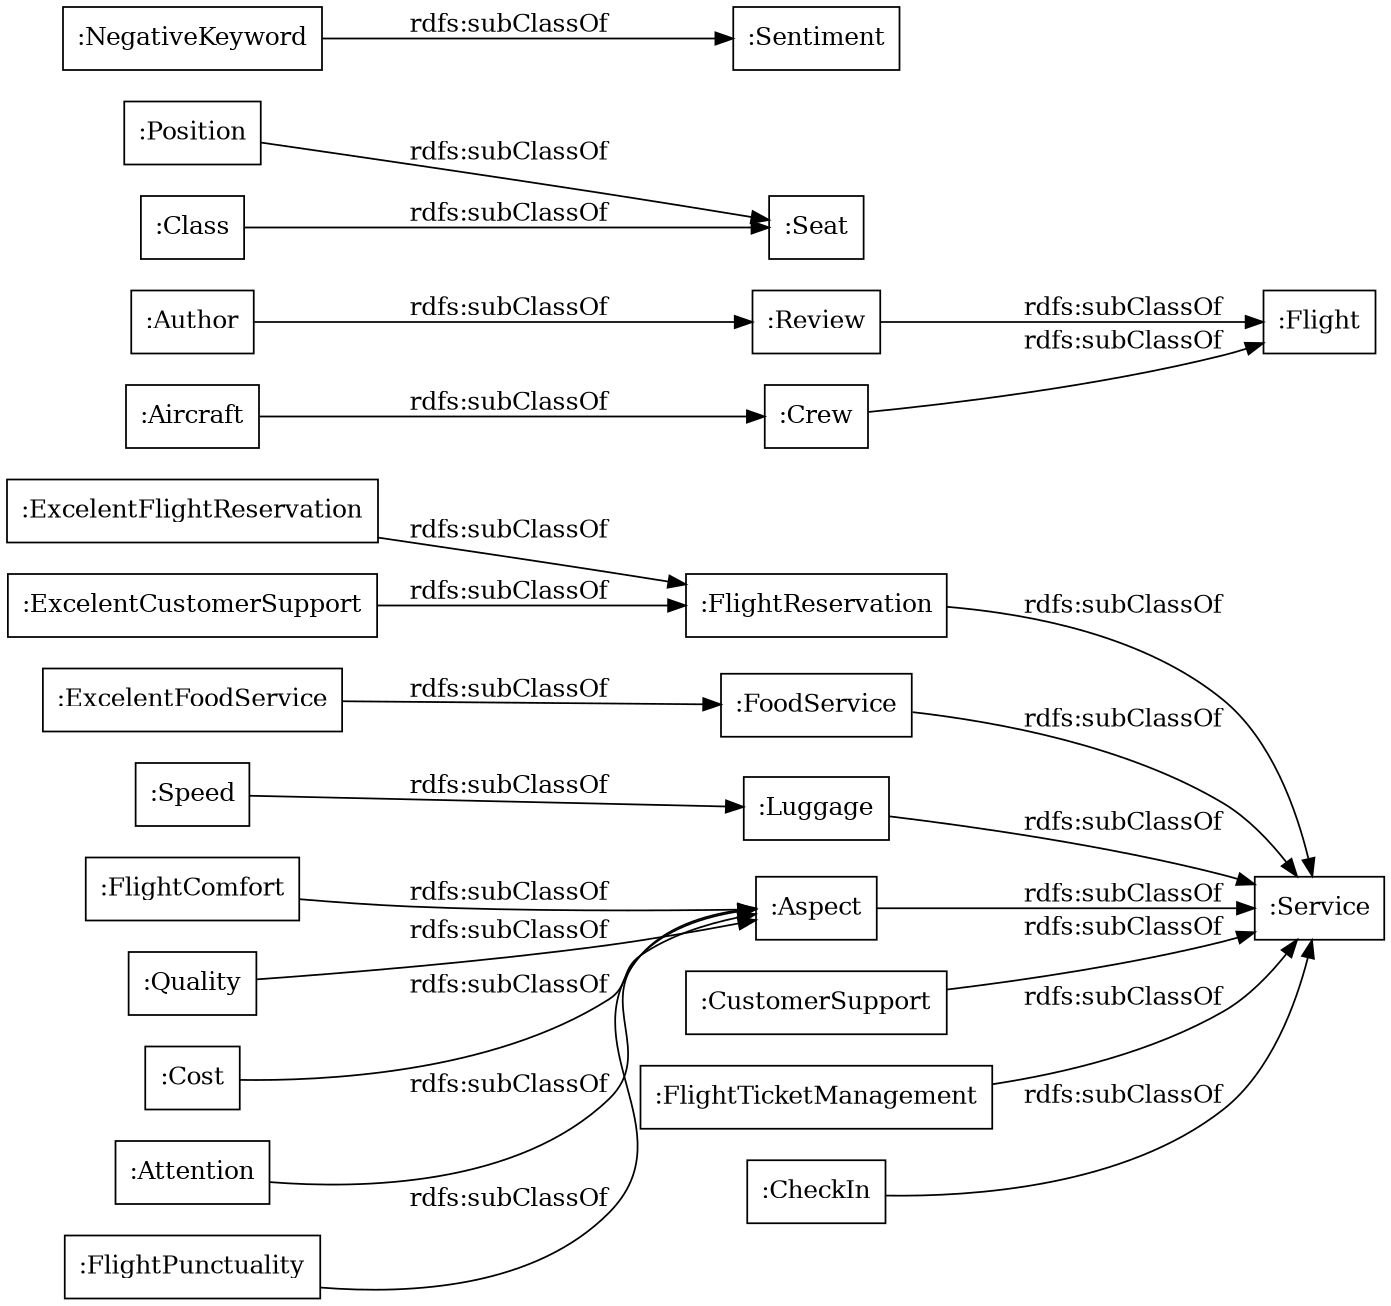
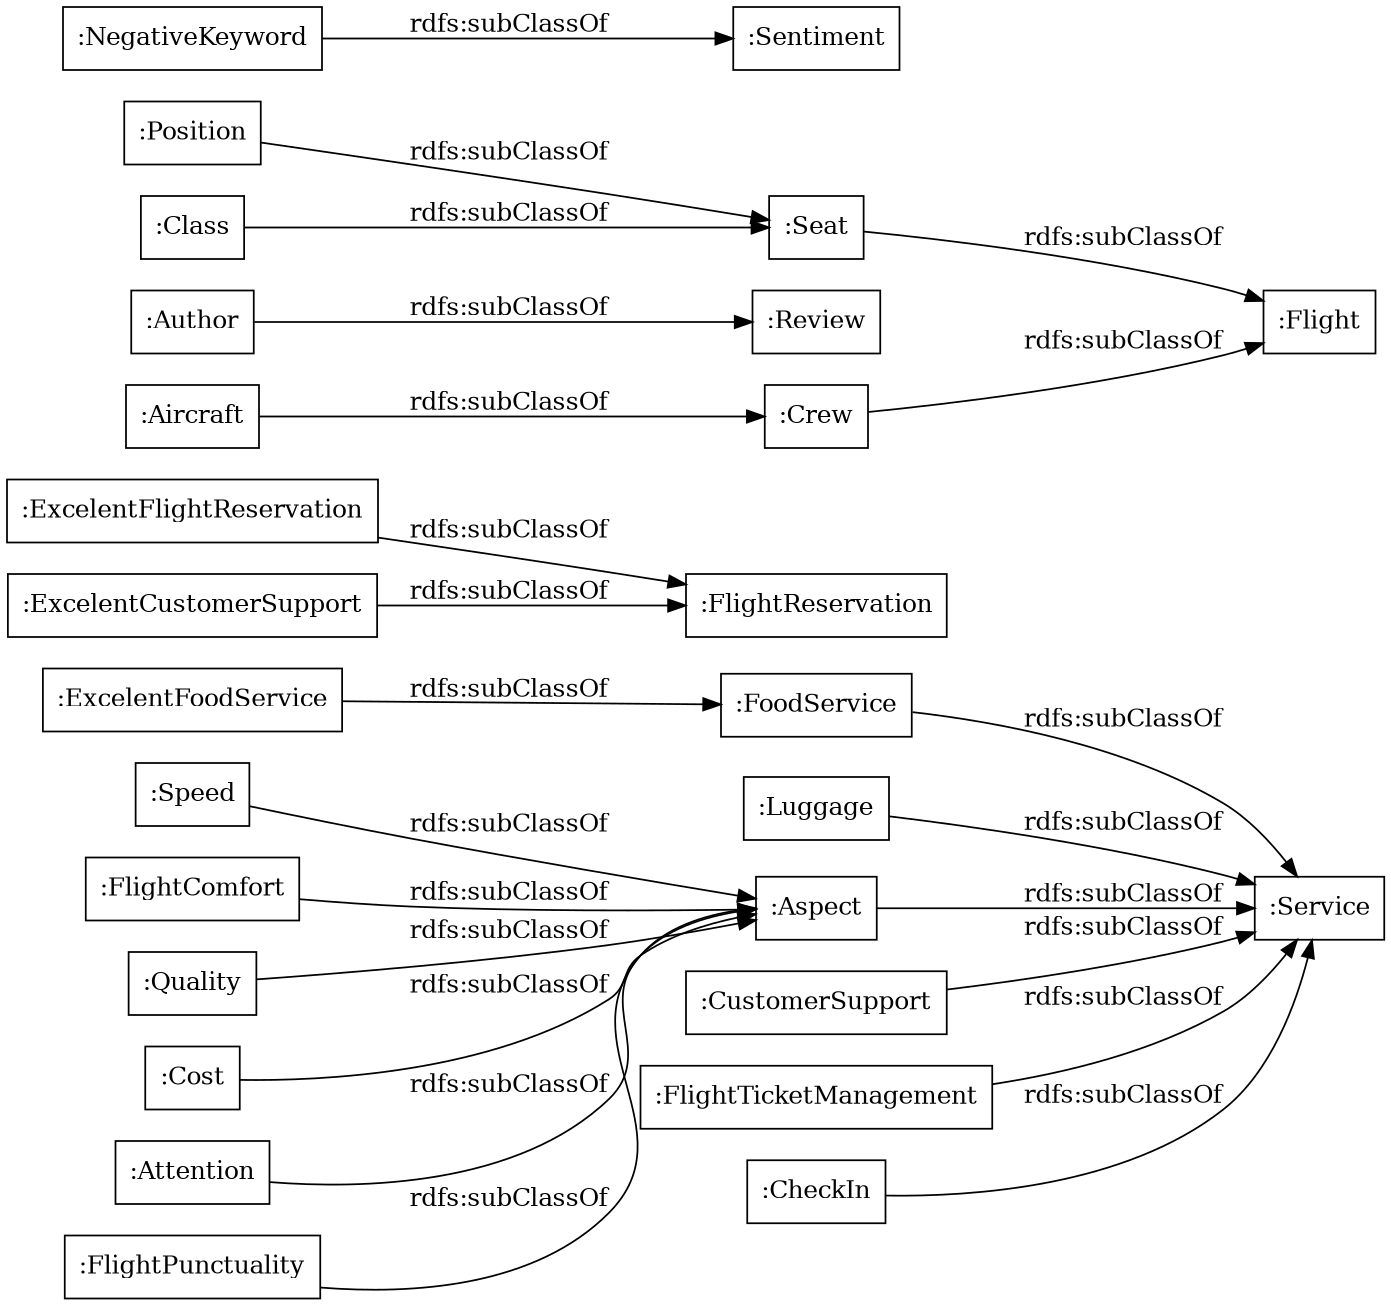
(1063, 322) -> (1056, 256)
(1176, 669) -> none
(488, 801) -> (493, 854)
